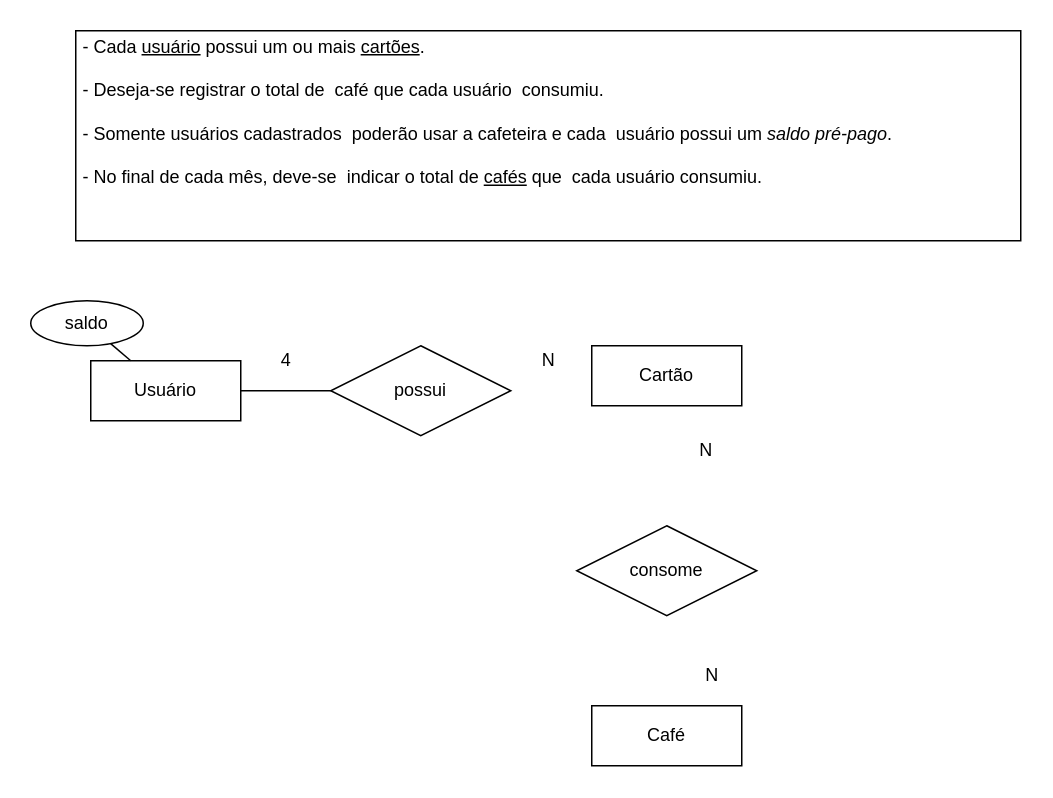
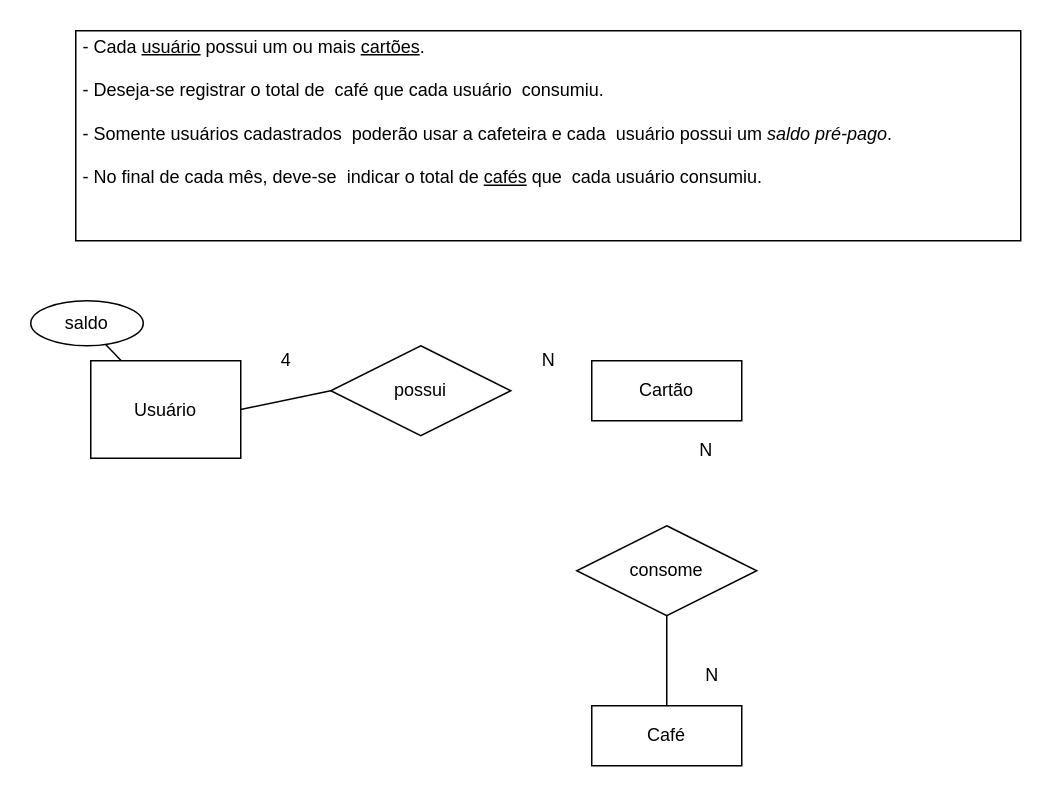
(667, 376) -> (667, 391)
(166, 391) -> (166, 410)
none -> (667, 661)
